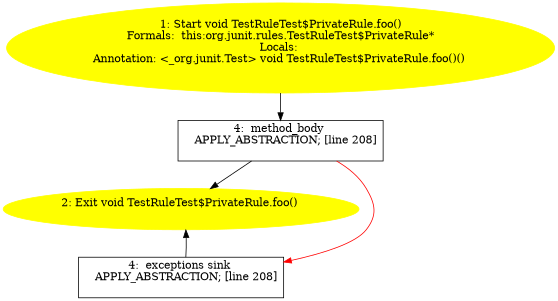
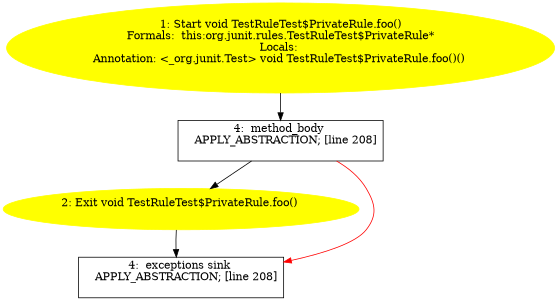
(186, 247) -> (176, 240)
